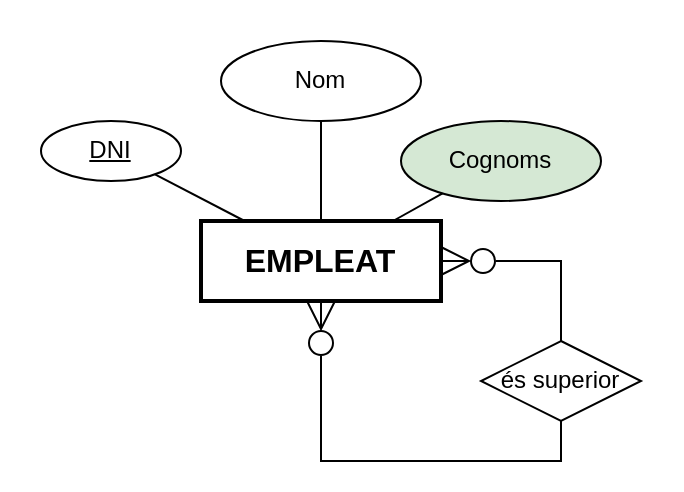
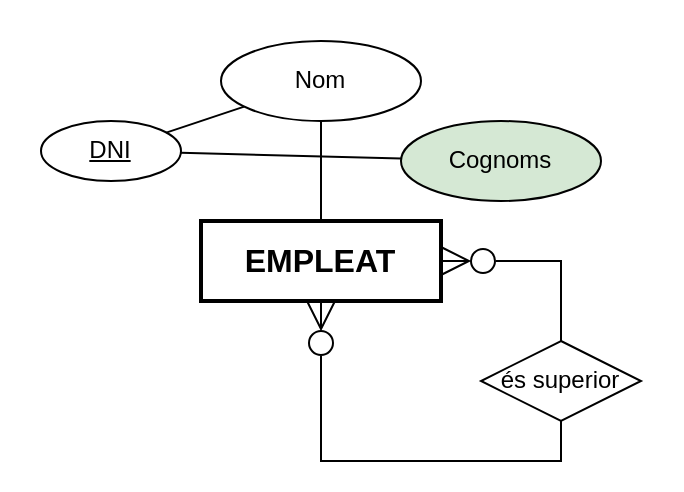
(198, 197) -> (205, 120)
(419, 207) -> (291, 156)
